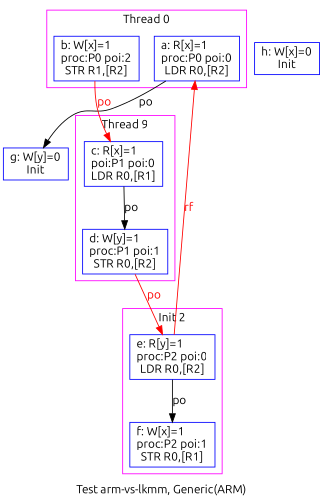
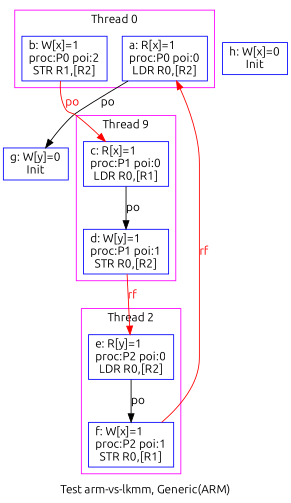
(124, 164) -> (126, 164)
(184, 212) -> (199, 260)
(154, 295) -> (132, 295)
(172, 318) -> (131, 318)
